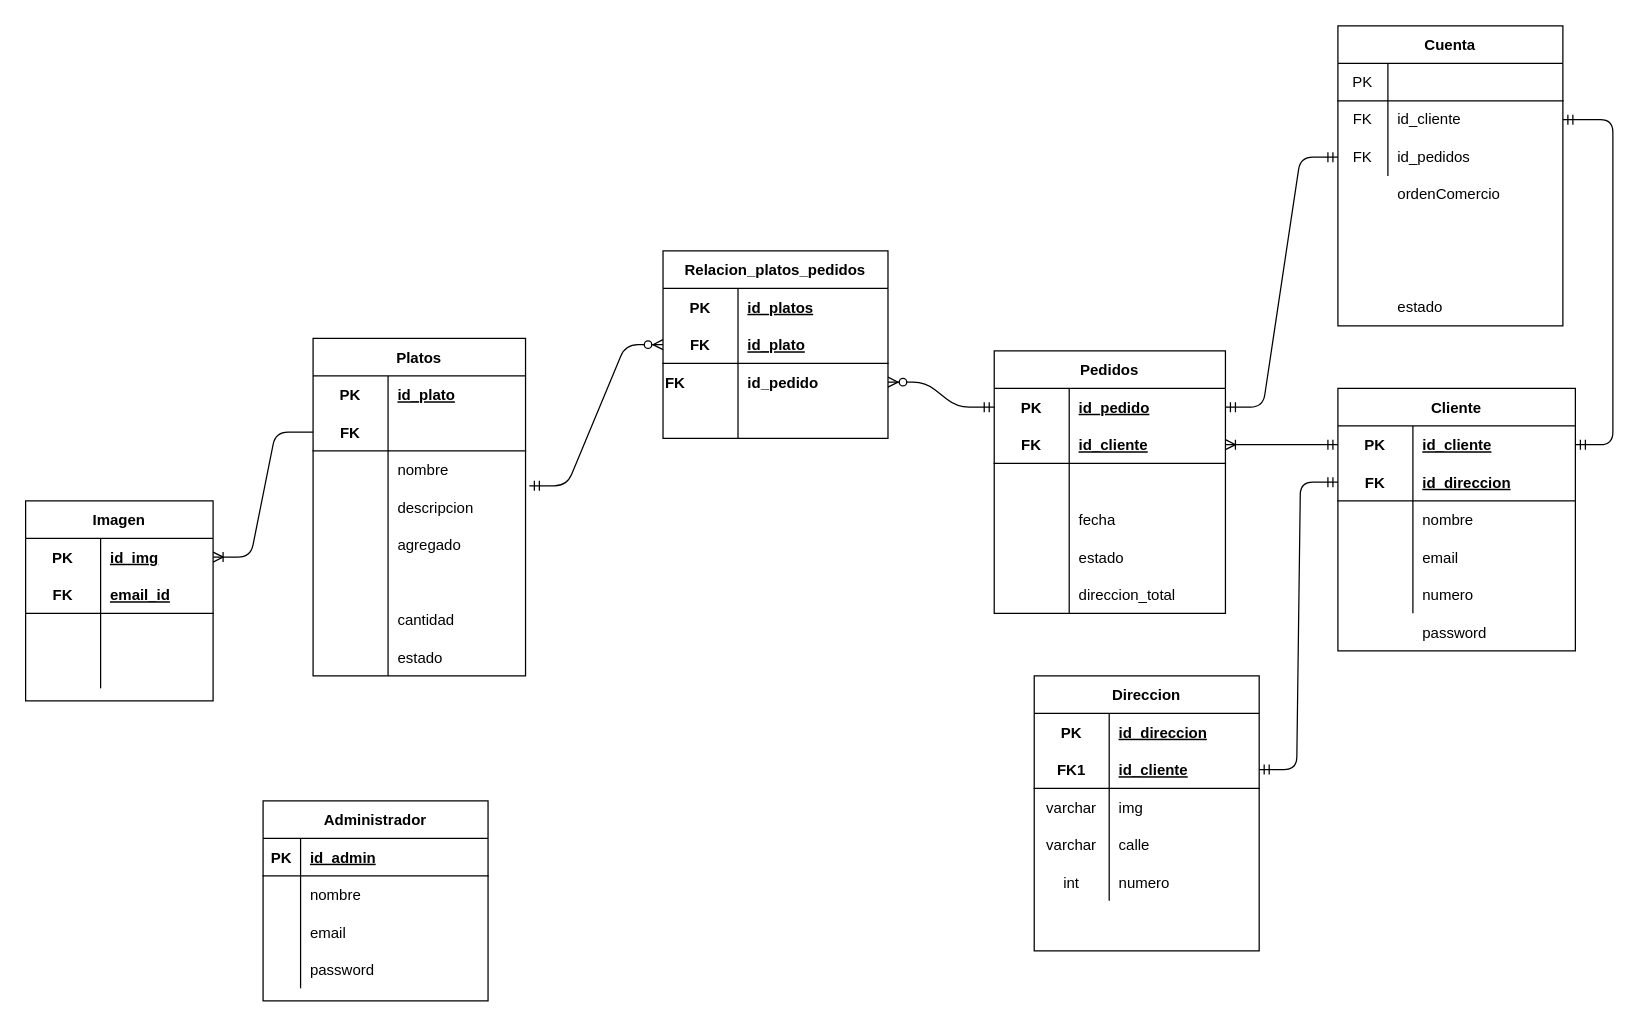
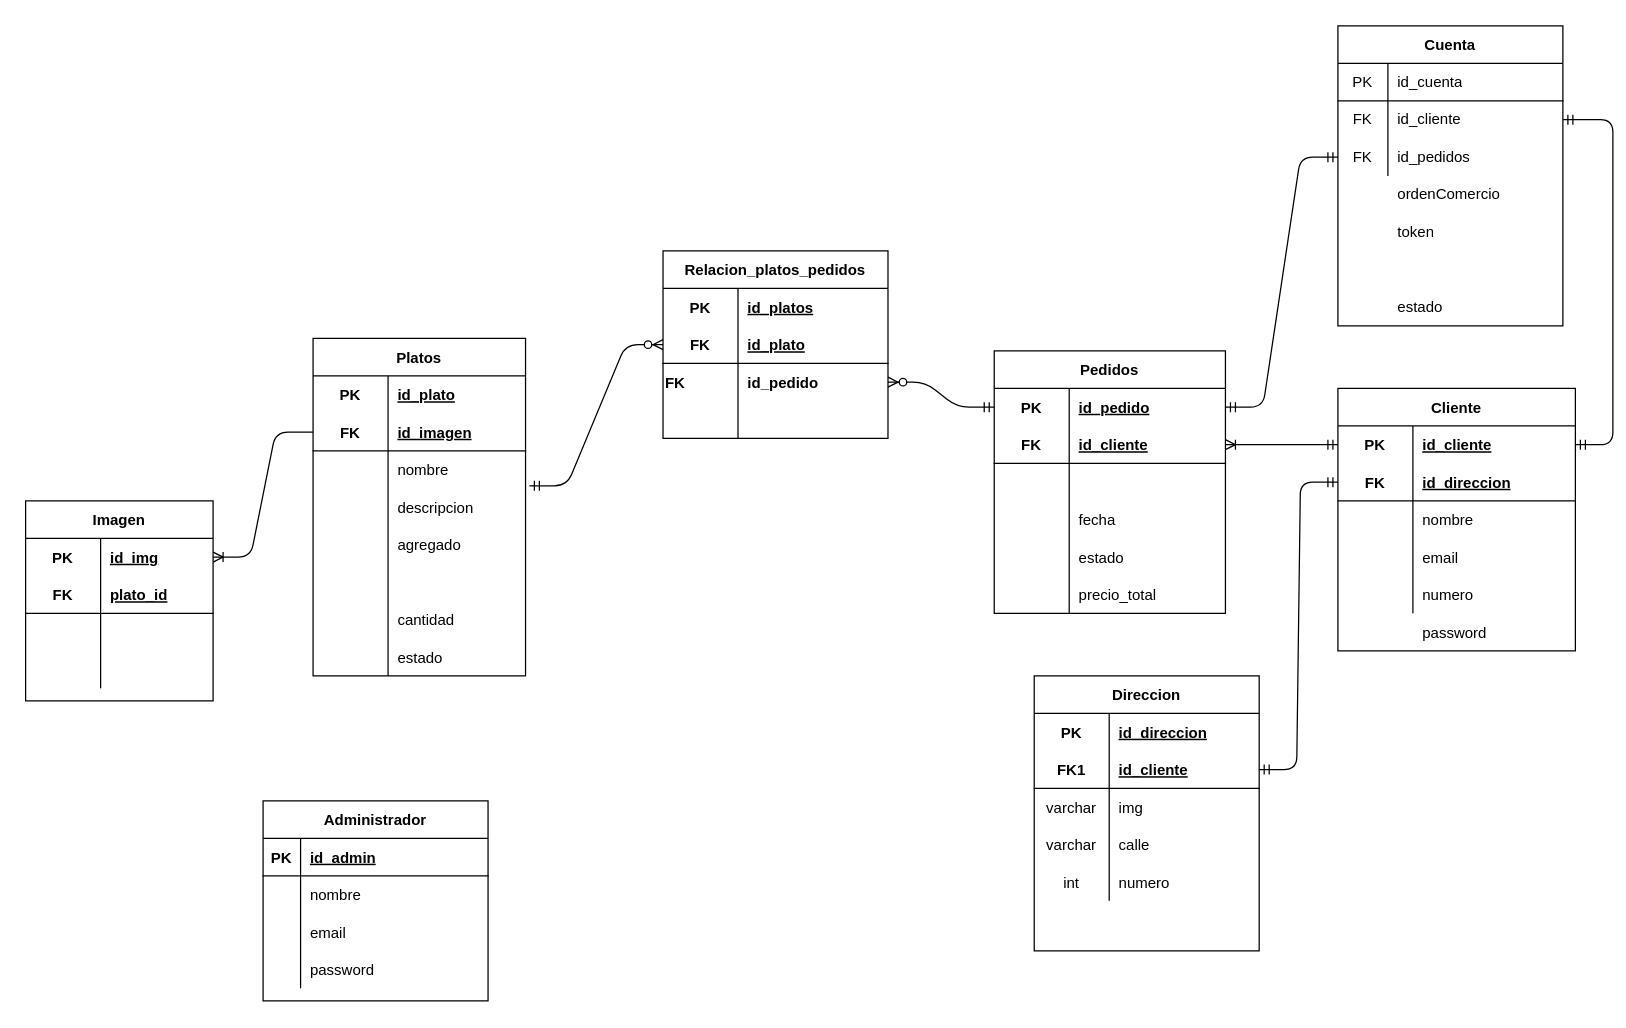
none -> (1476, 82)
none -> (1476, 232)
none -> (457, 432)
(138, 595) -> (140, 595)
(1136, 595) -> (1125, 595)
